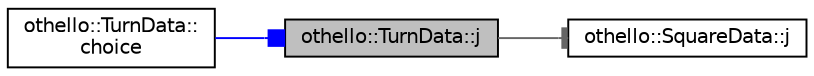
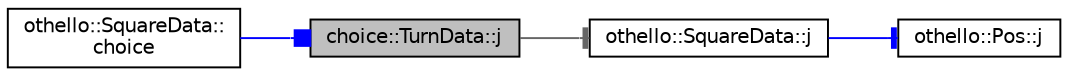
(111, 38) -> (124, 38)
(392, 38) -> (415, 38)
none -> (979, 38)
